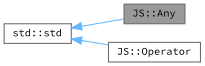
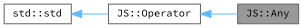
(103, 23) -> (224, 14)
